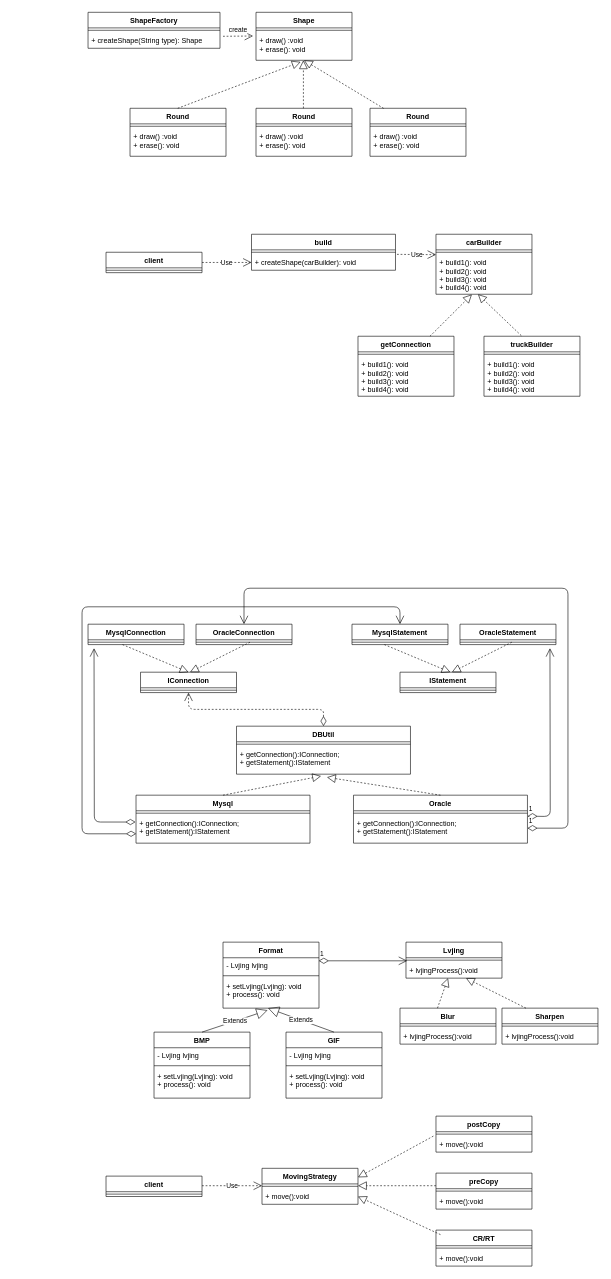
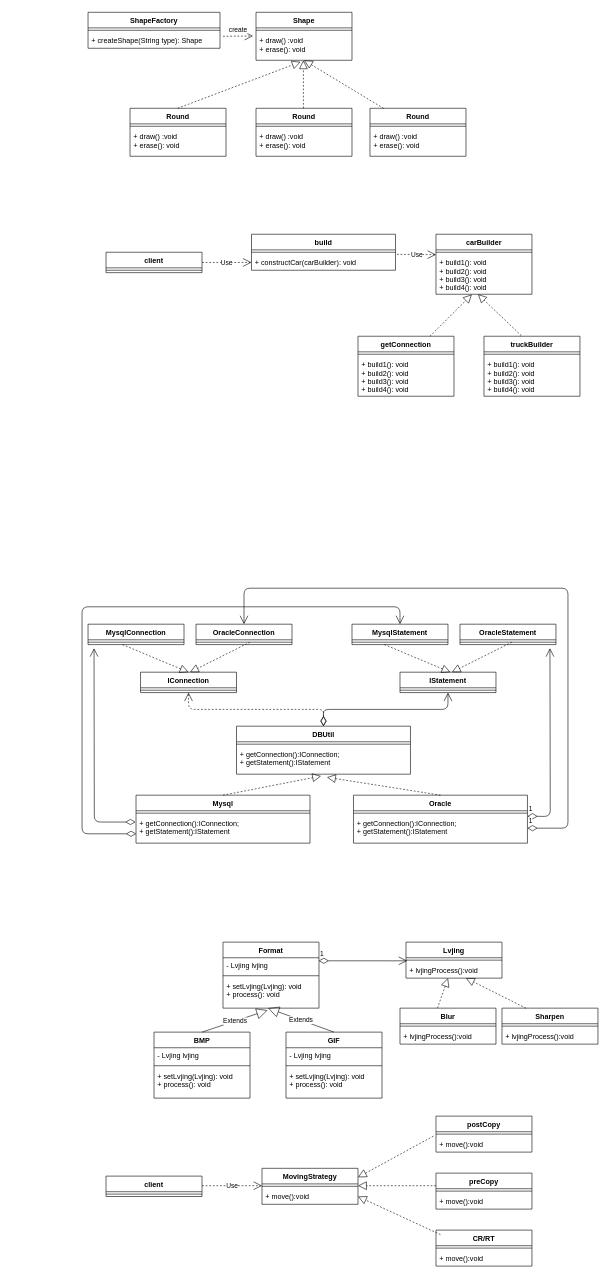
(312, 263) -> (314, 263)
none -> (393, 710)
